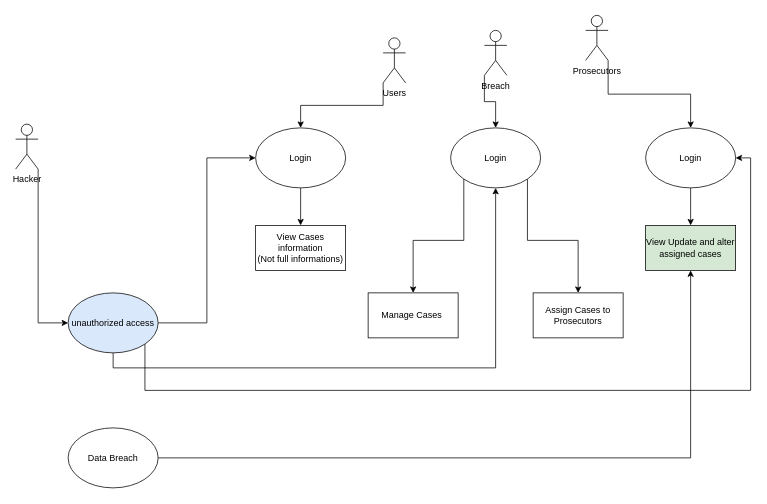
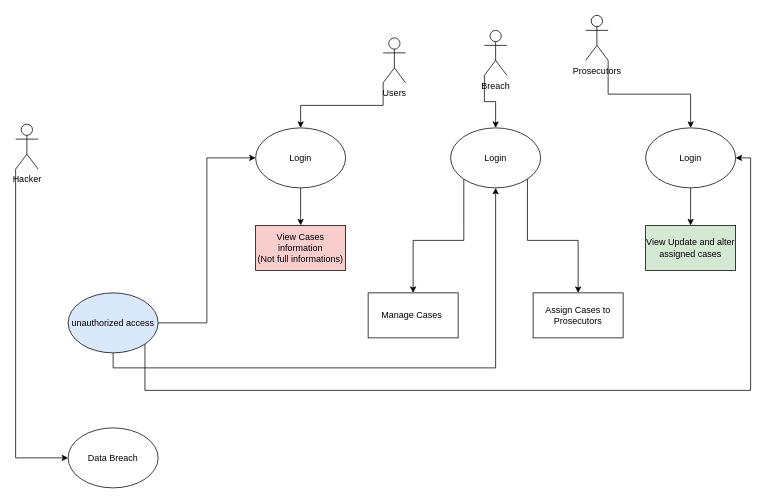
(300, 248) -> (300, 248)
none -> (15, 316)
(38, 322) -> none
(690, 368) -> none
